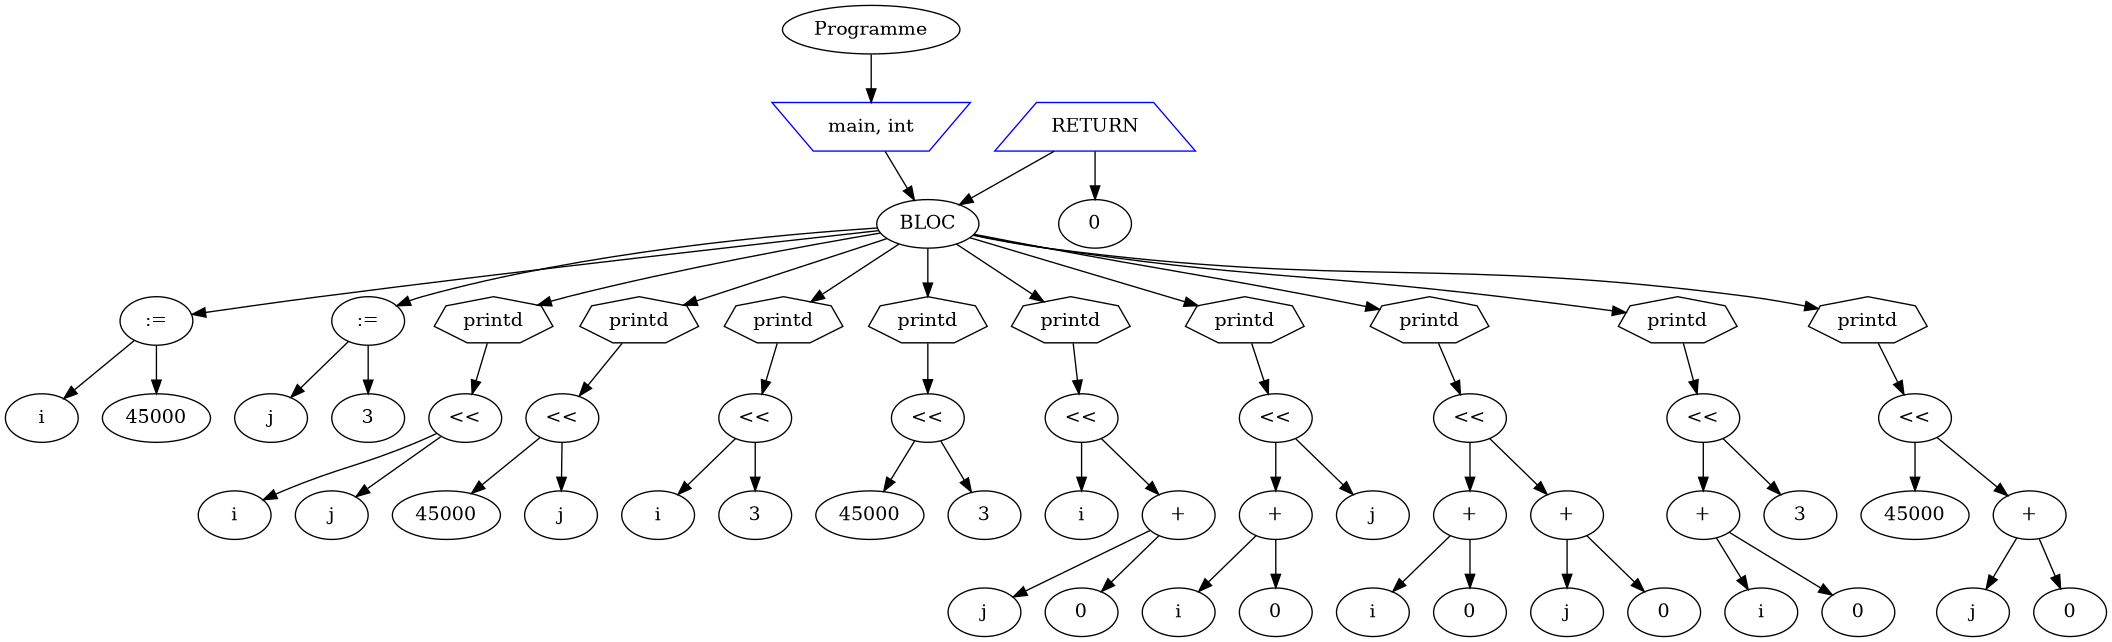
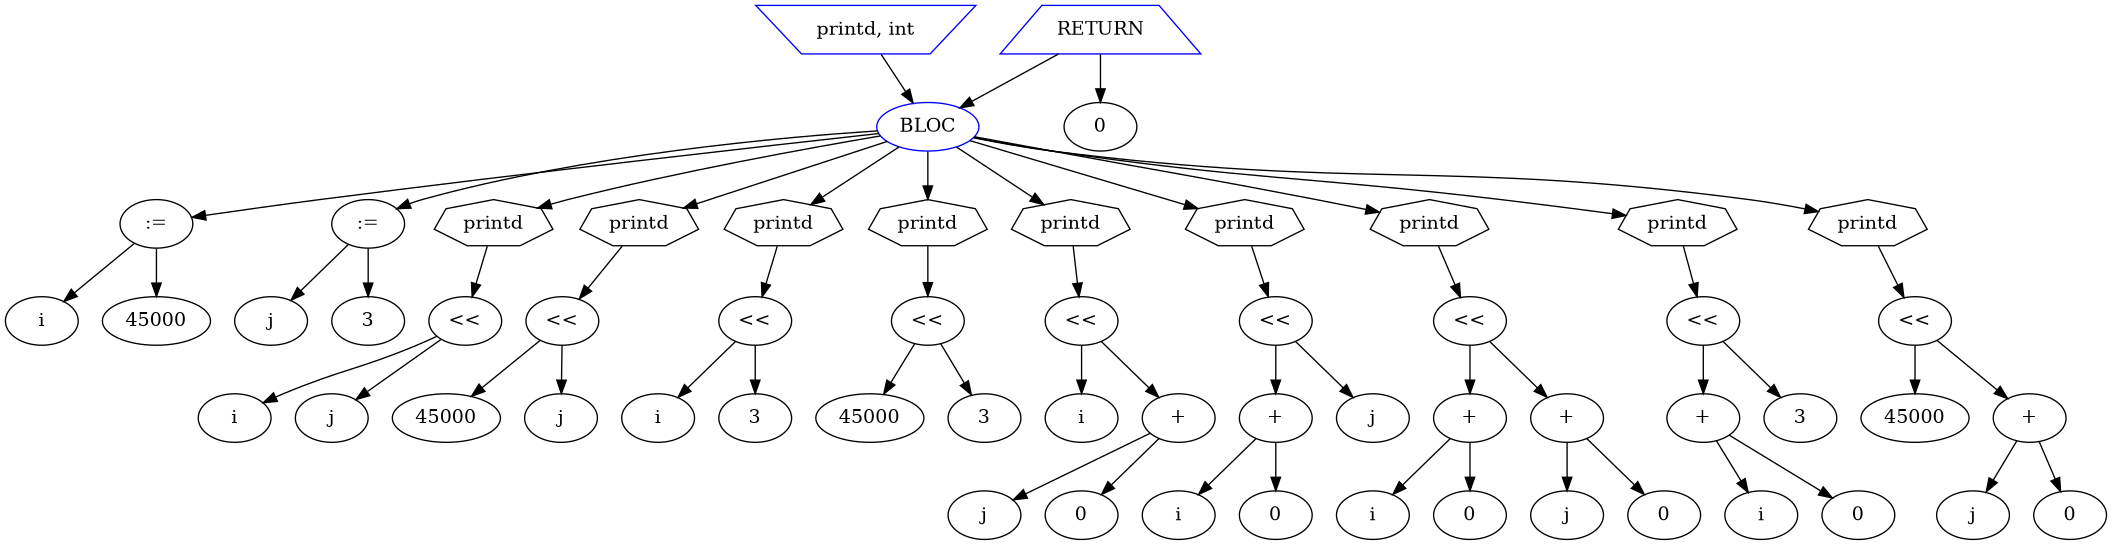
(871, 30) -> none
(871, 127) -> (866, 30)
(928, 224) -> (928, 127)
